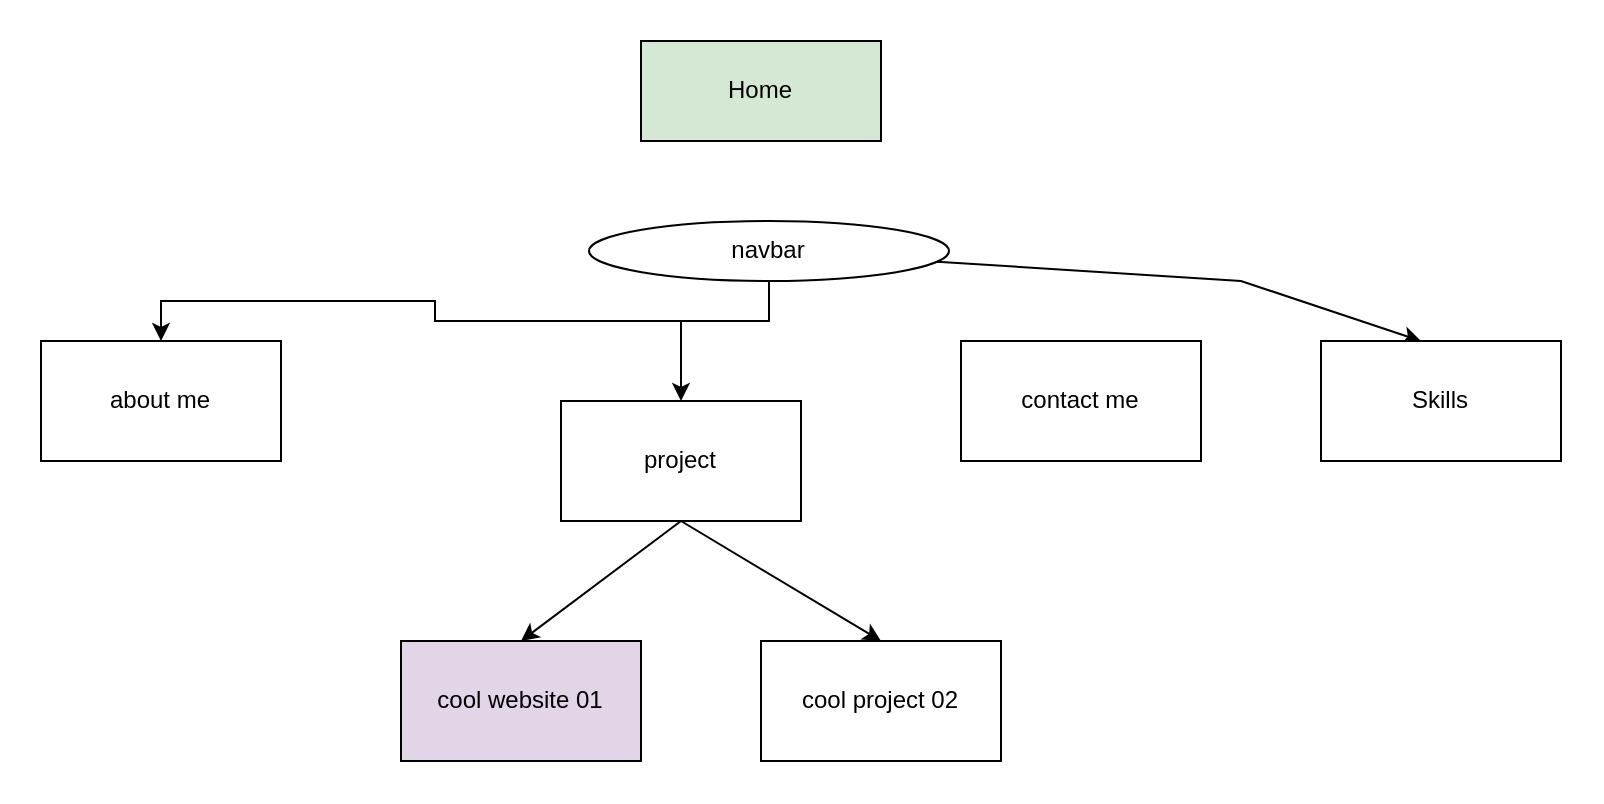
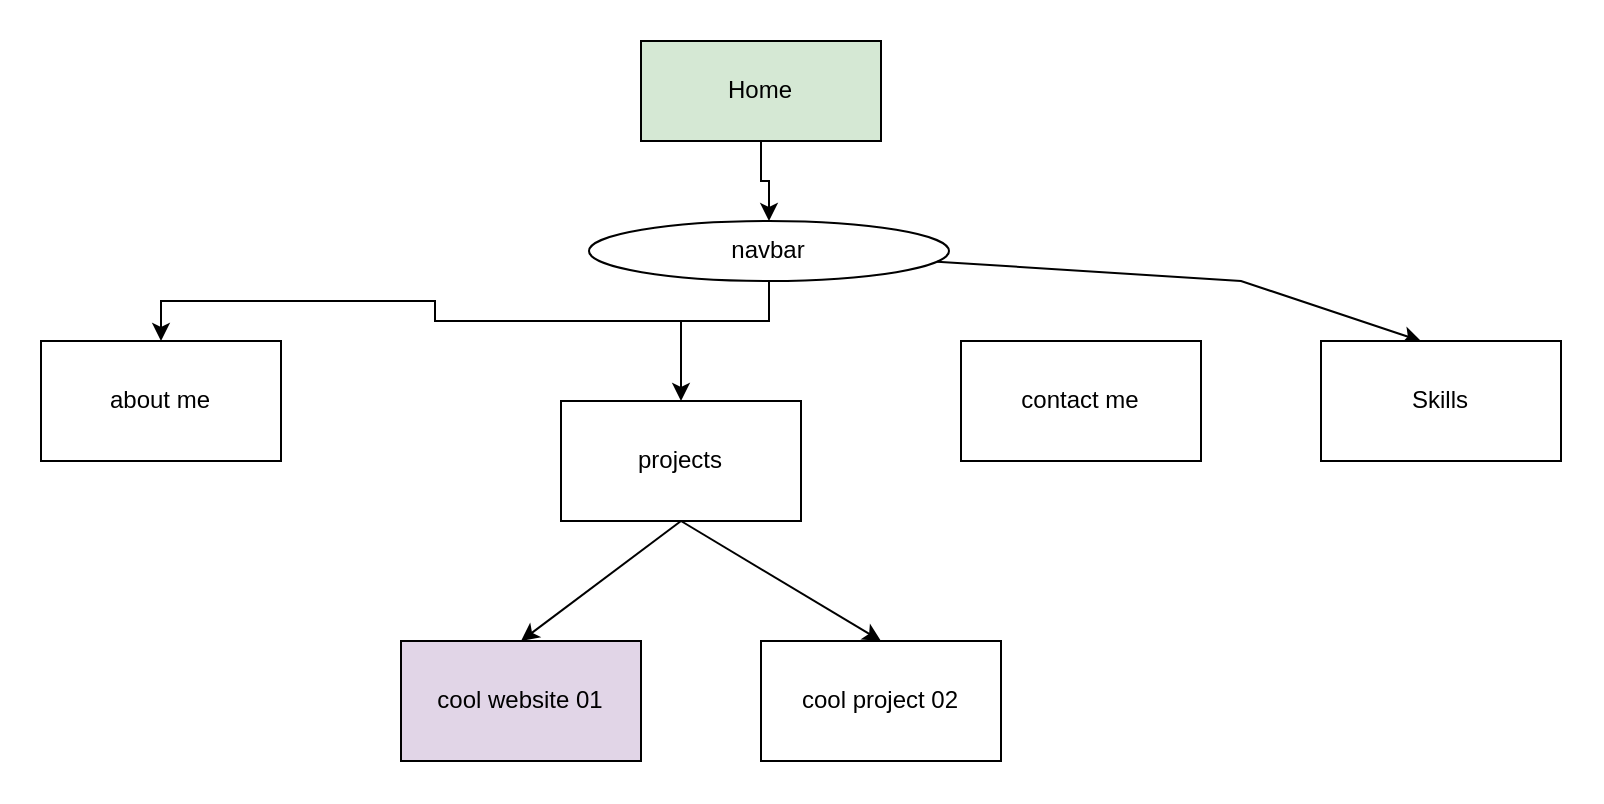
none -> (761, 178)
(681, 461) -> (681, 461)
